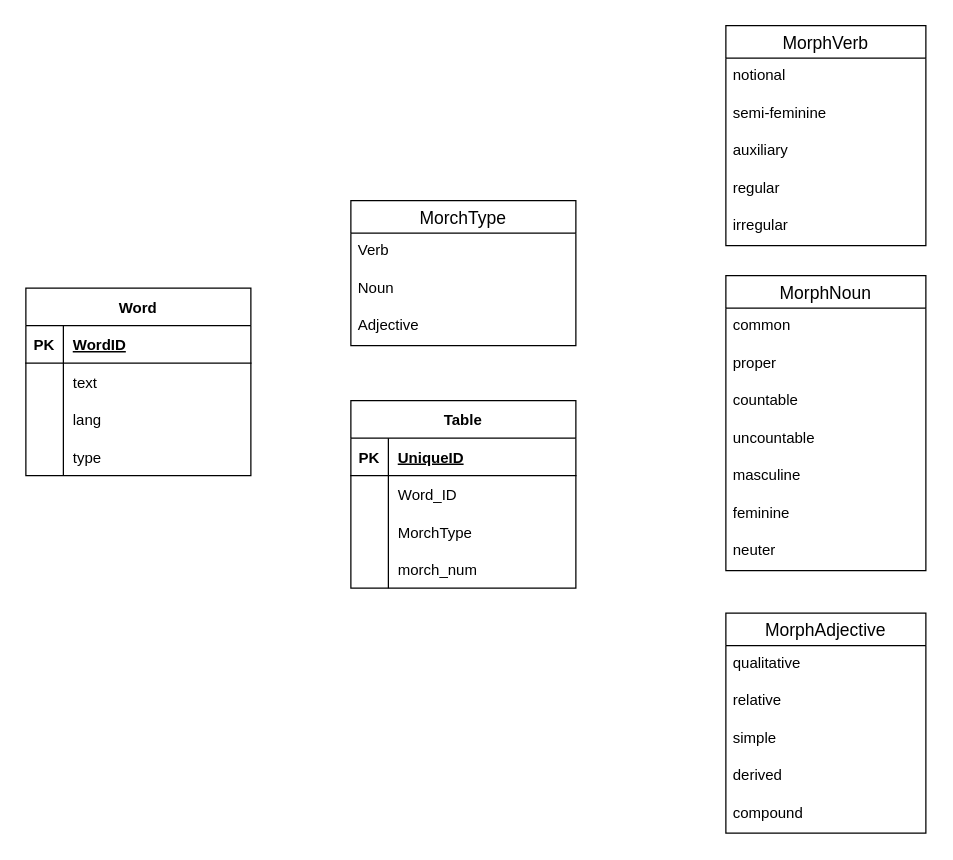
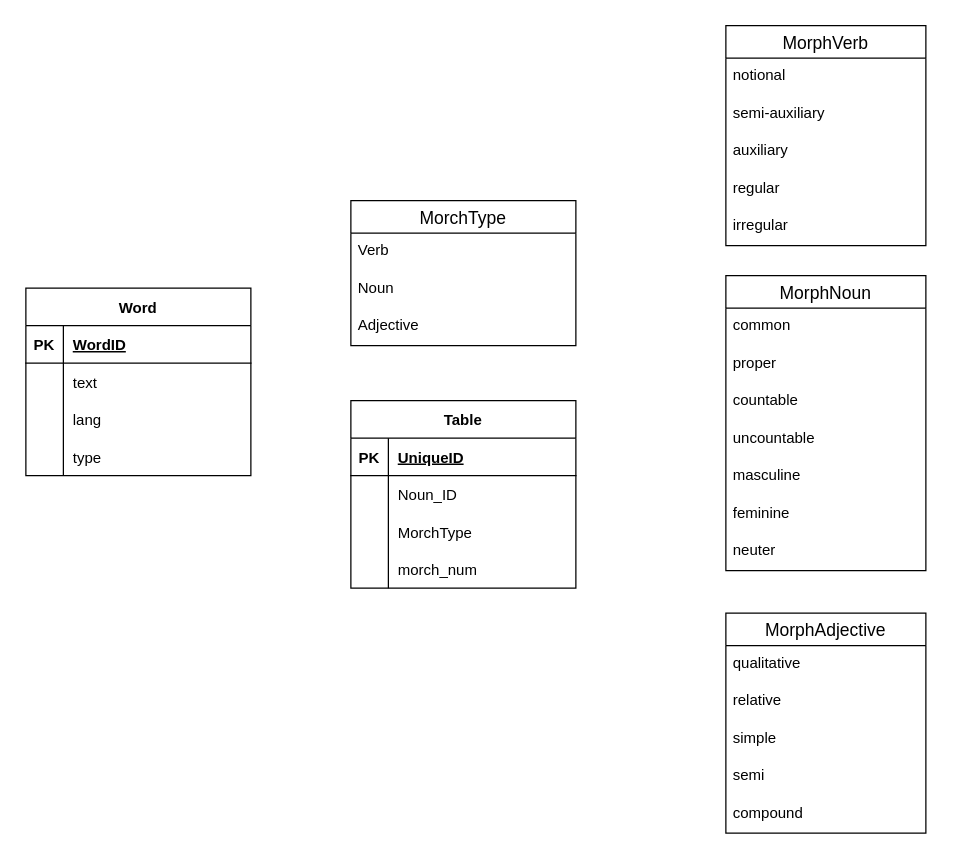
(781, 113) -> (784, 113)
(427, 495) -> (427, 495)
(760, 775) -> (747, 775)
